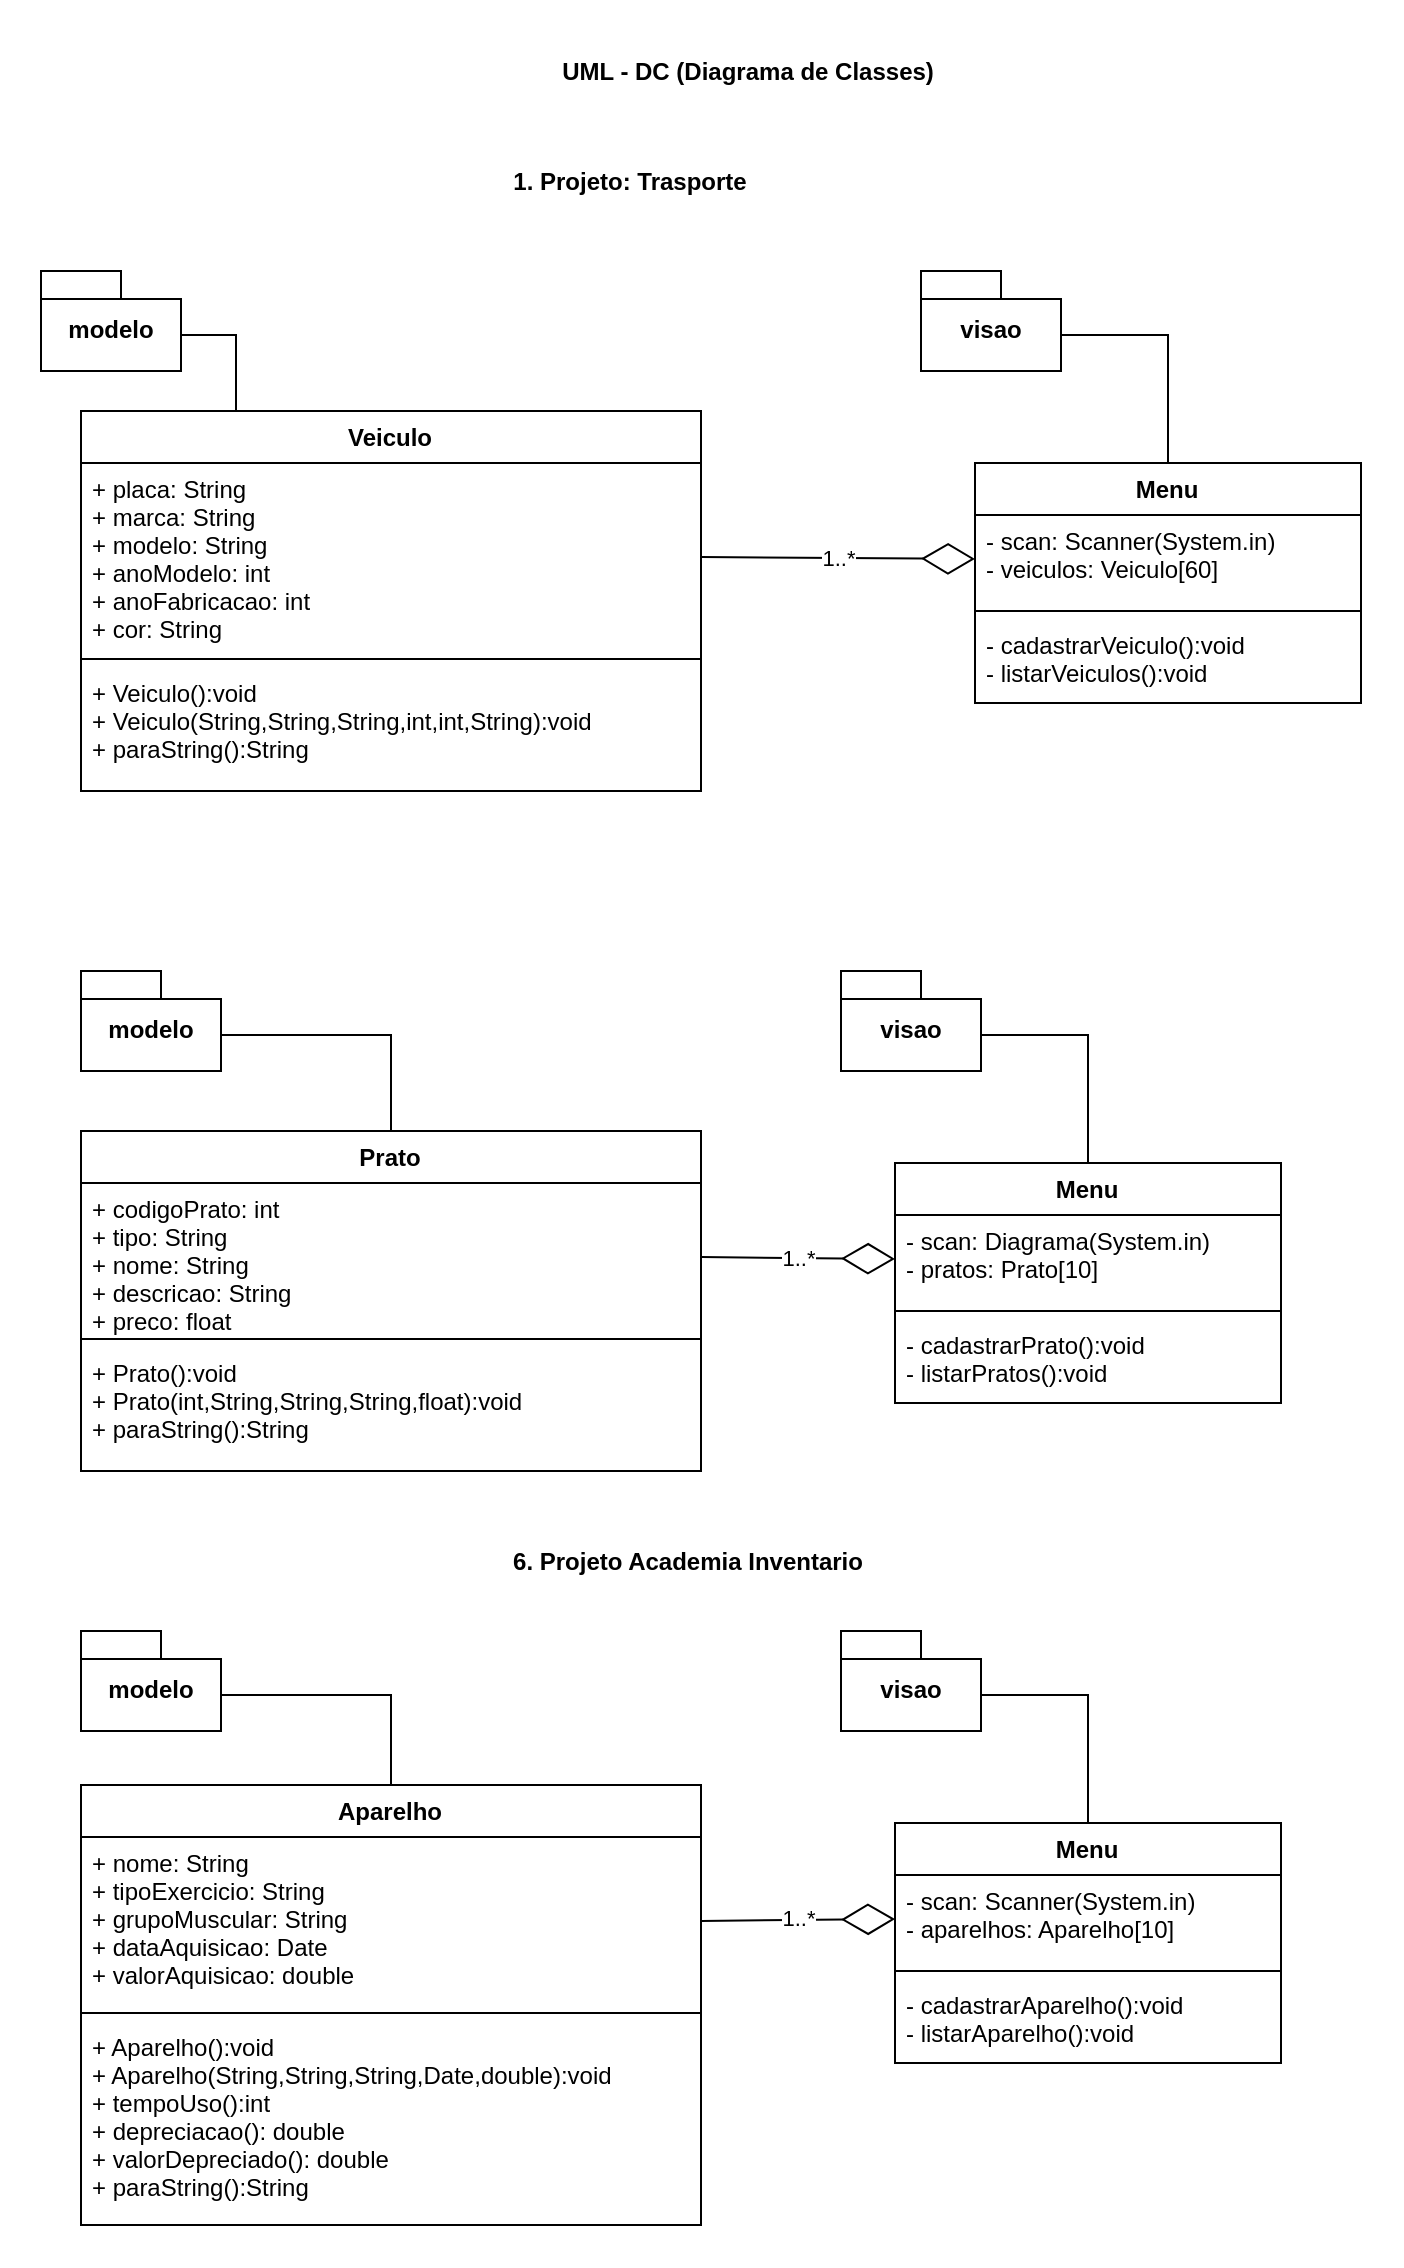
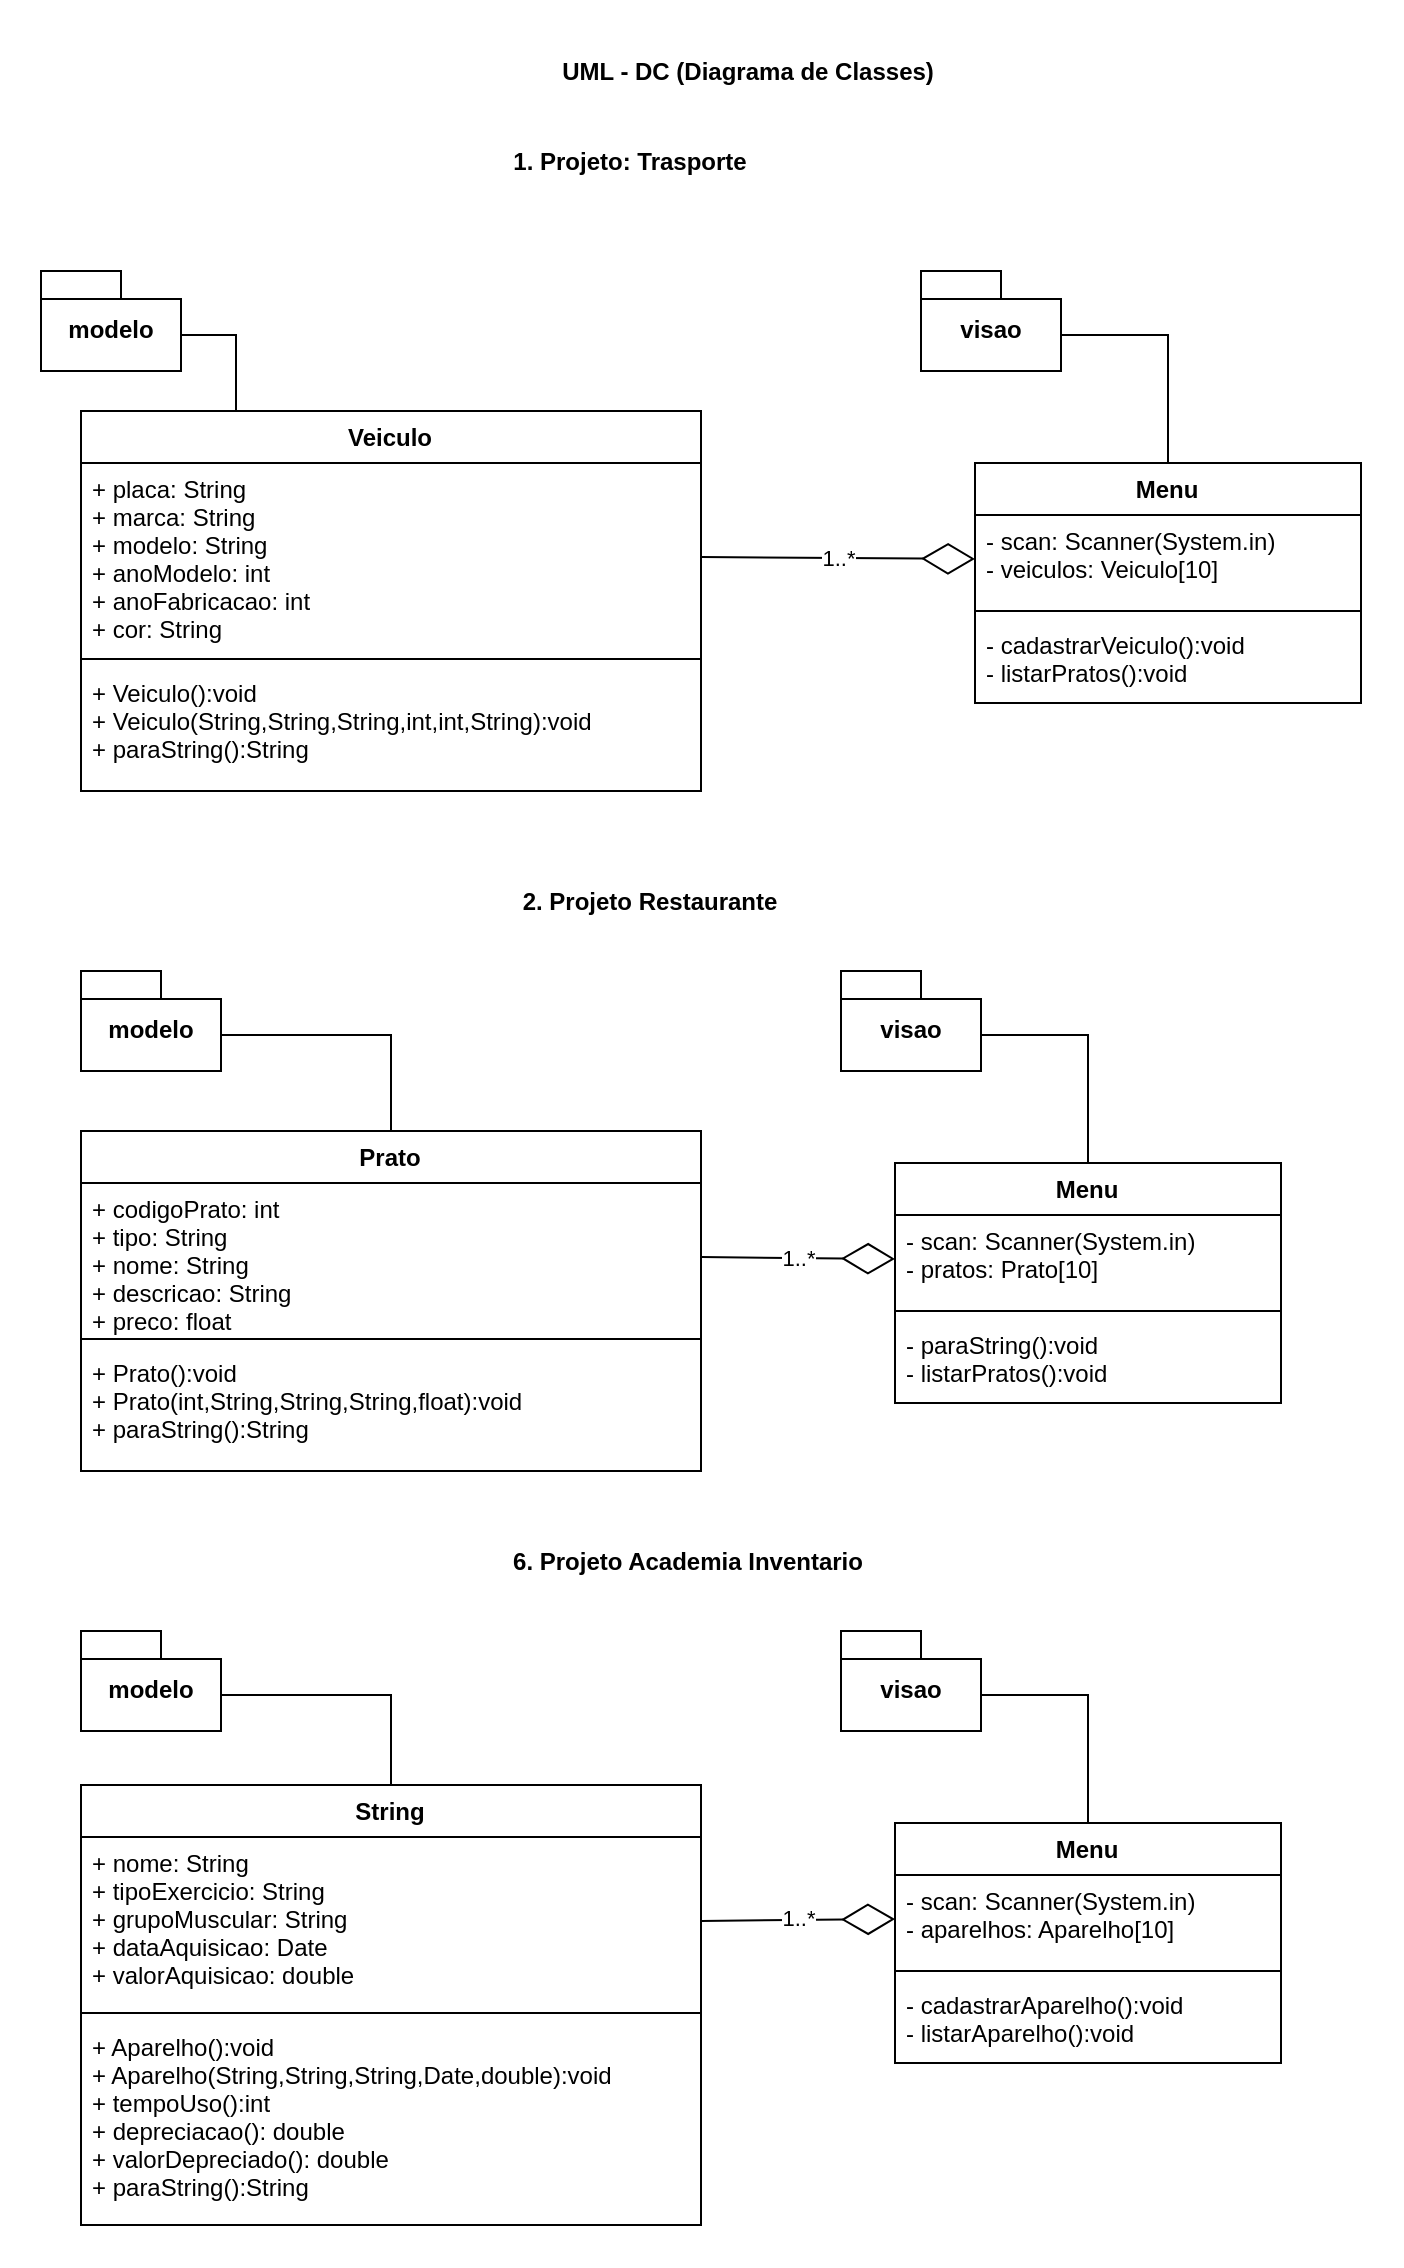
(631, 181) -> (631, 161)
(1145, 542) -> (1145, 542)
(1138, 646) -> (1138, 646)
none -> (651, 901)
(1069, 1242) -> (1065, 1242)
(1051, 1346) -> (1021, 1346)
(390, 1812) -> (390, 1812)
